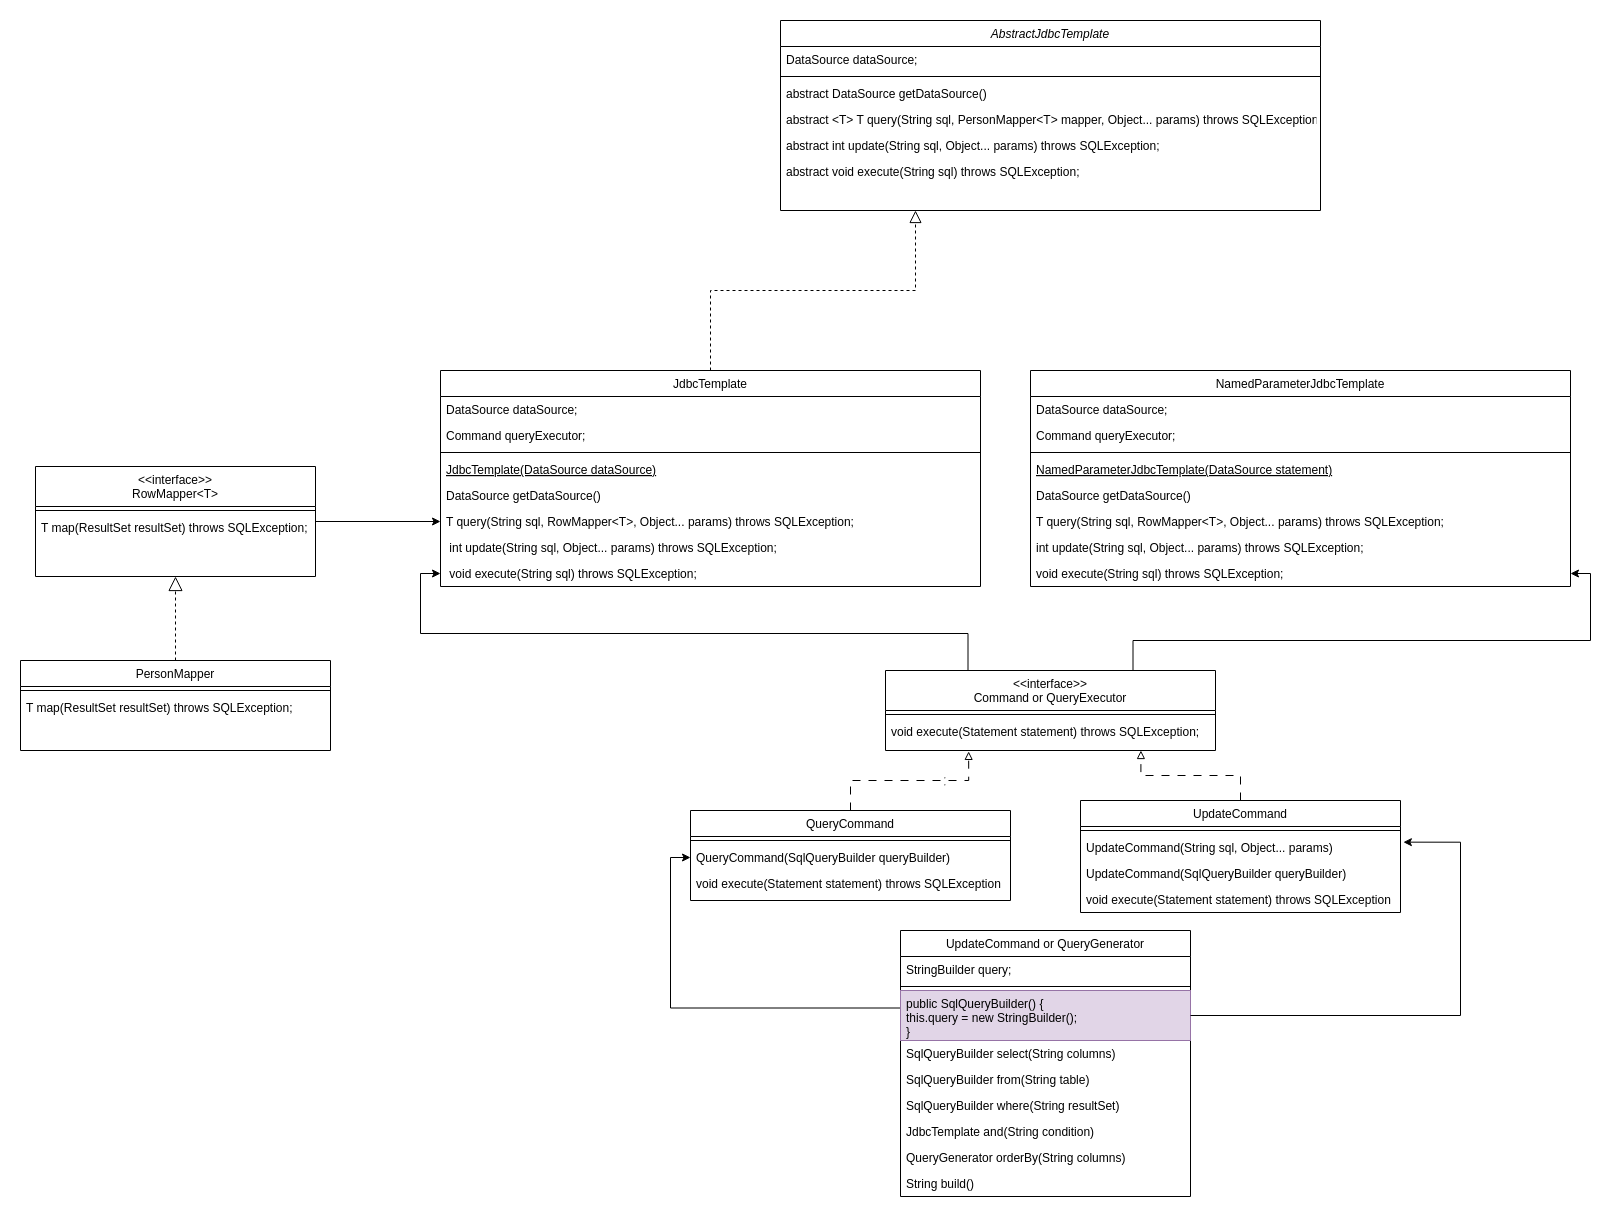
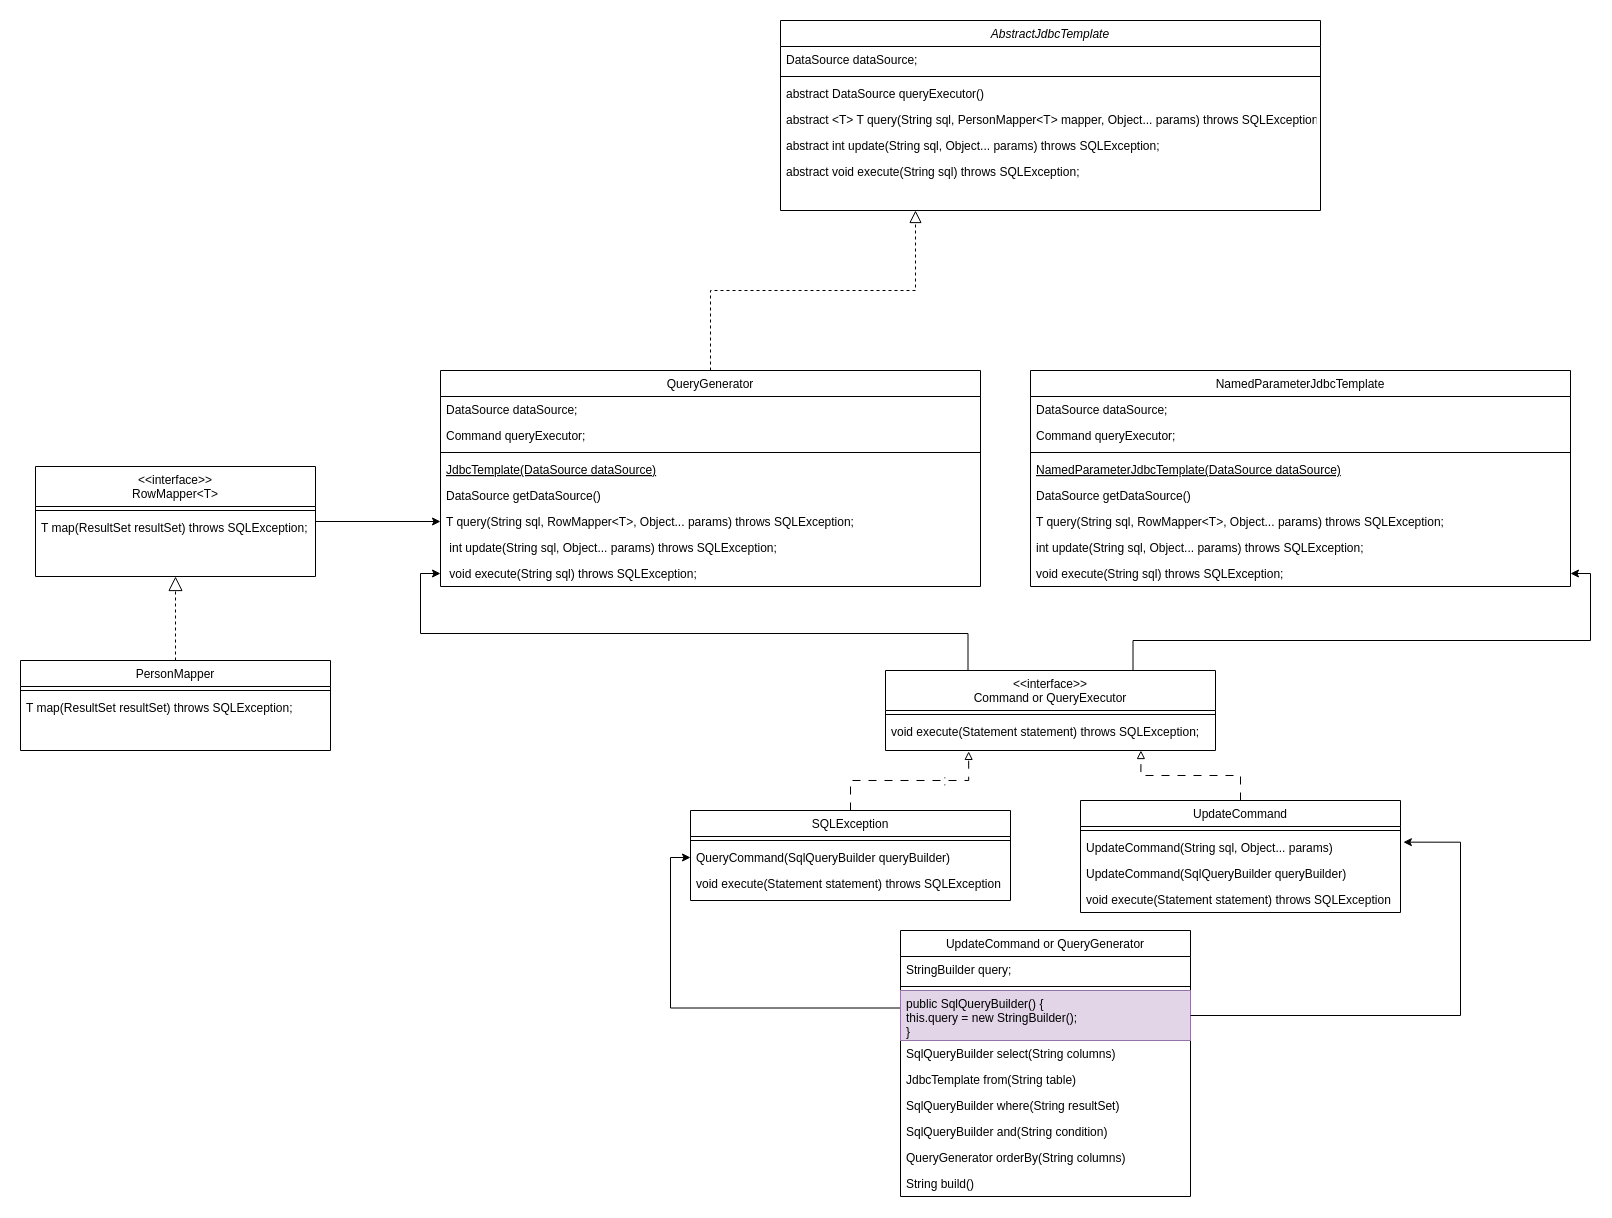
(900, 94) -> (900, 94)
(710, 384) -> (710, 384)
(1194, 470) -> (1198, 470)
(850, 824) -> (850, 824)
(1009, 1080) -> (1002, 1080)
(1011, 1132) -> (1018, 1132)
